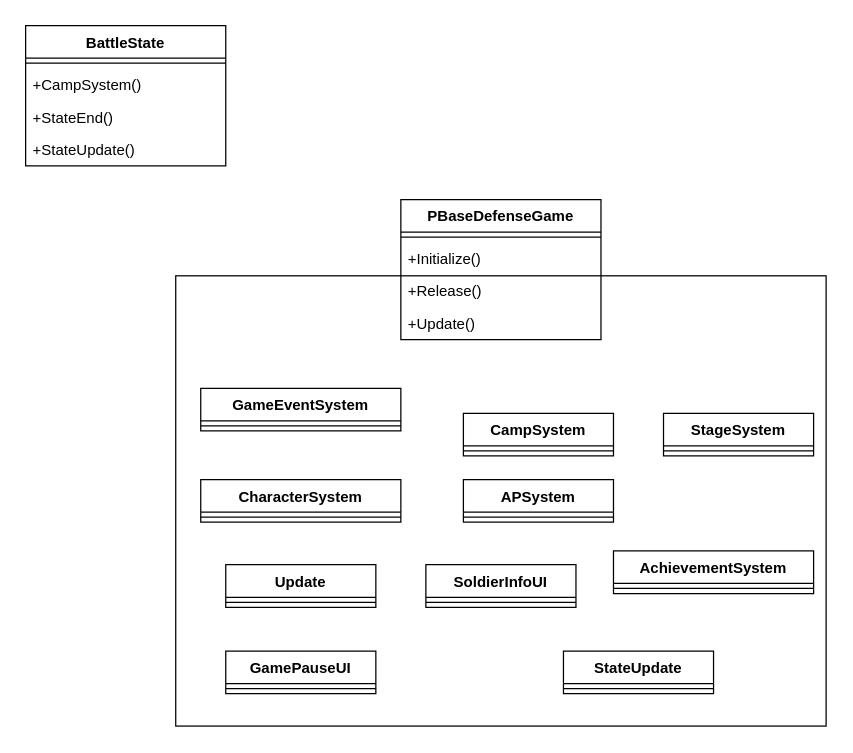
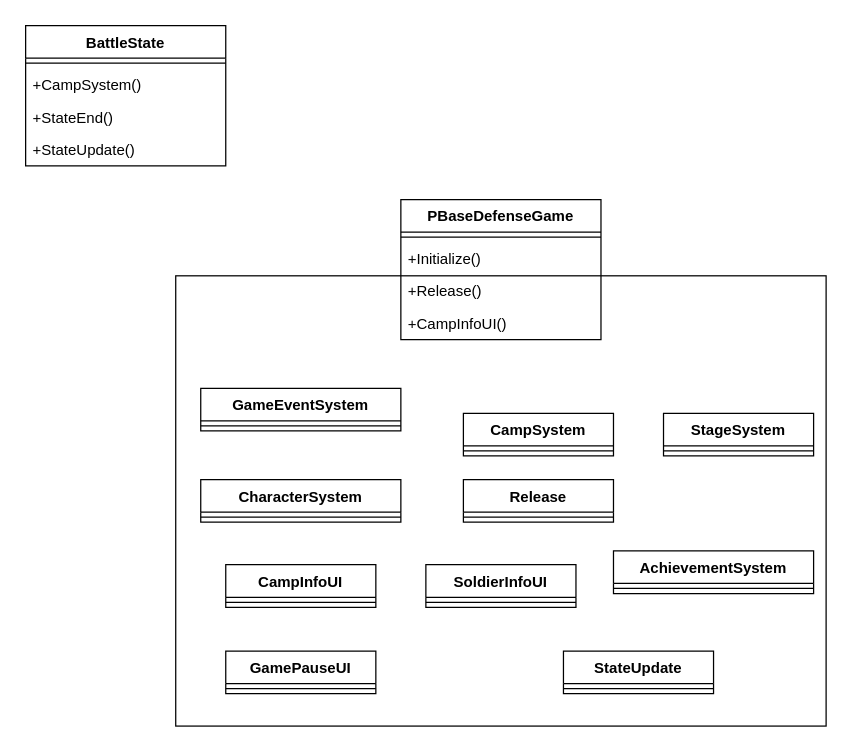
(446, 325) -> (463, 325)
(538, 497) -> (538, 497)
(301, 582) -> (301, 582)
